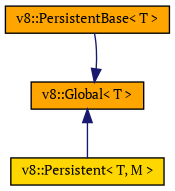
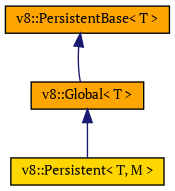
(96, 51) -> (78, 65)
